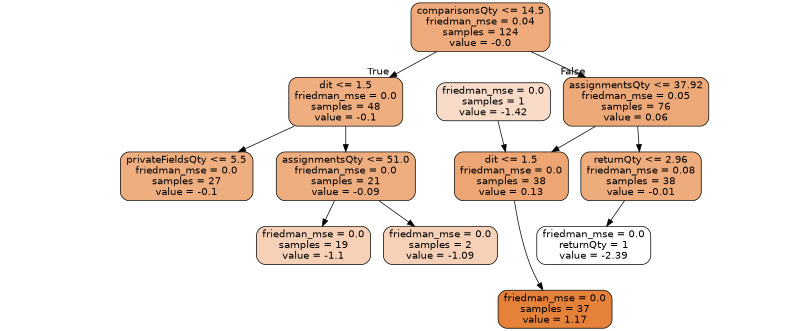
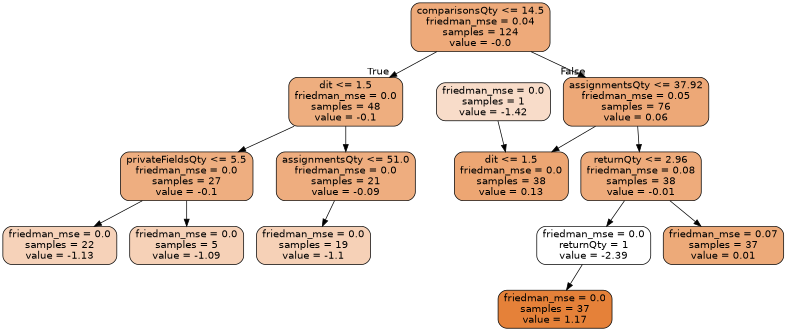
(523, 243) -> (576, 274)
none -> (60, 245)
none -> (187, 245)
(440, 245) -> none
none -> (723, 245)
